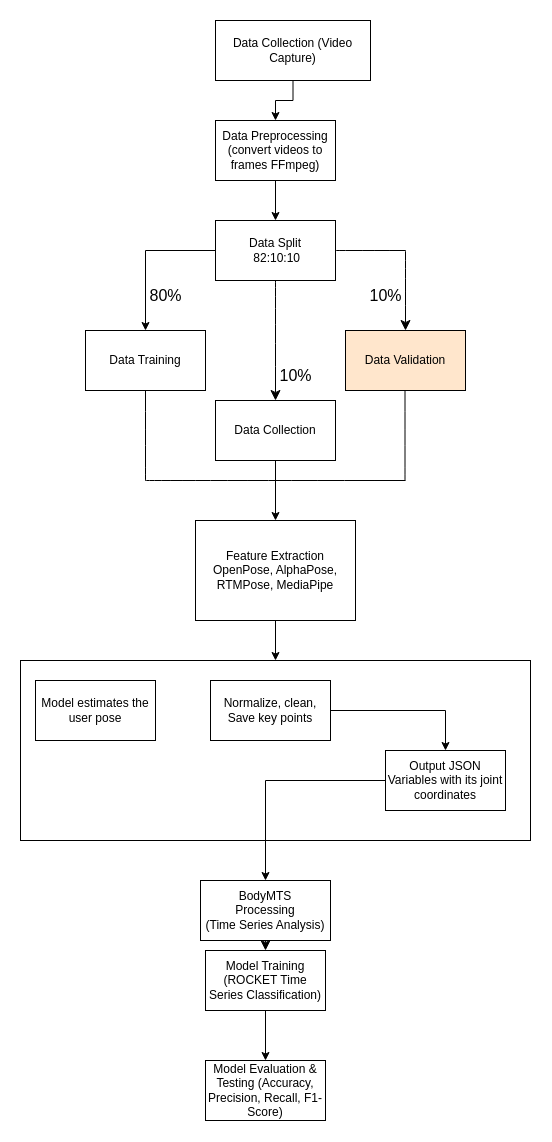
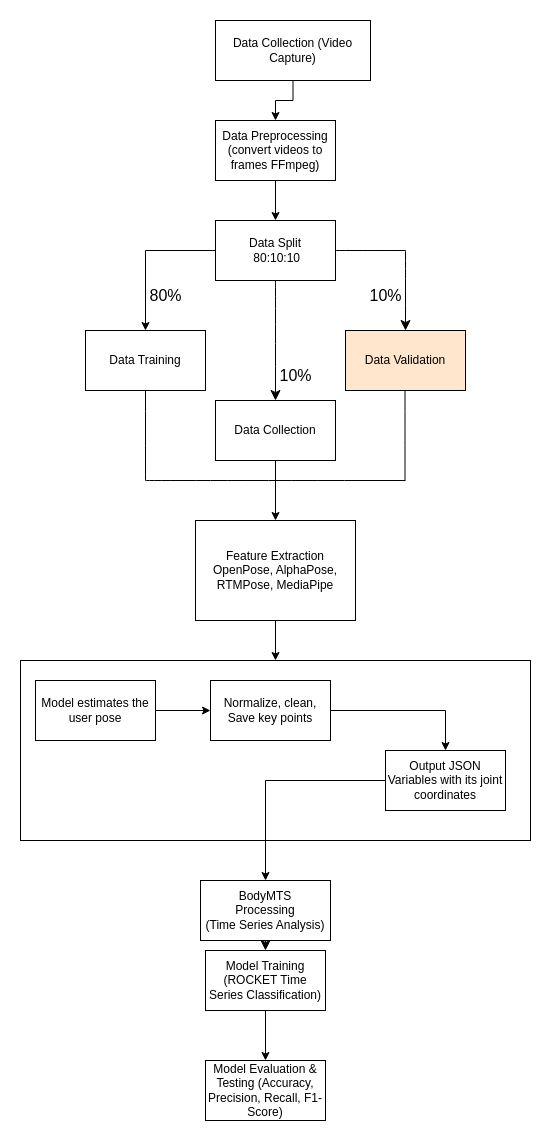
(276, 251) -> (276, 251)
none -> (180, 711)
